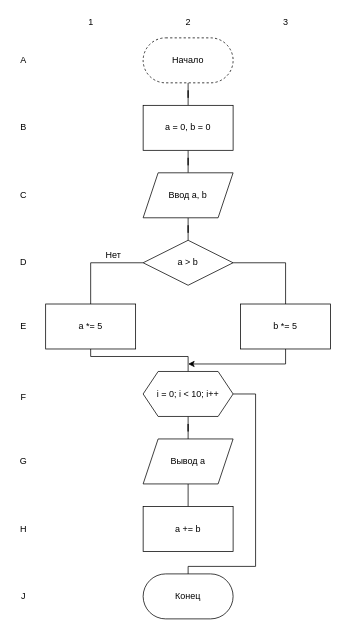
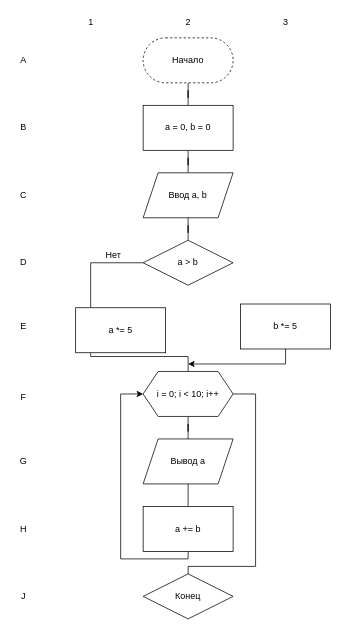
(279, 263) -> none
(90, 327) -> (120, 330)
none -> (120, 477)
(188, 597) -> (188, 597)
